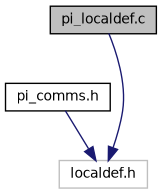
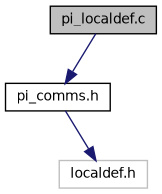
(123, 90) -> (84, 53)
